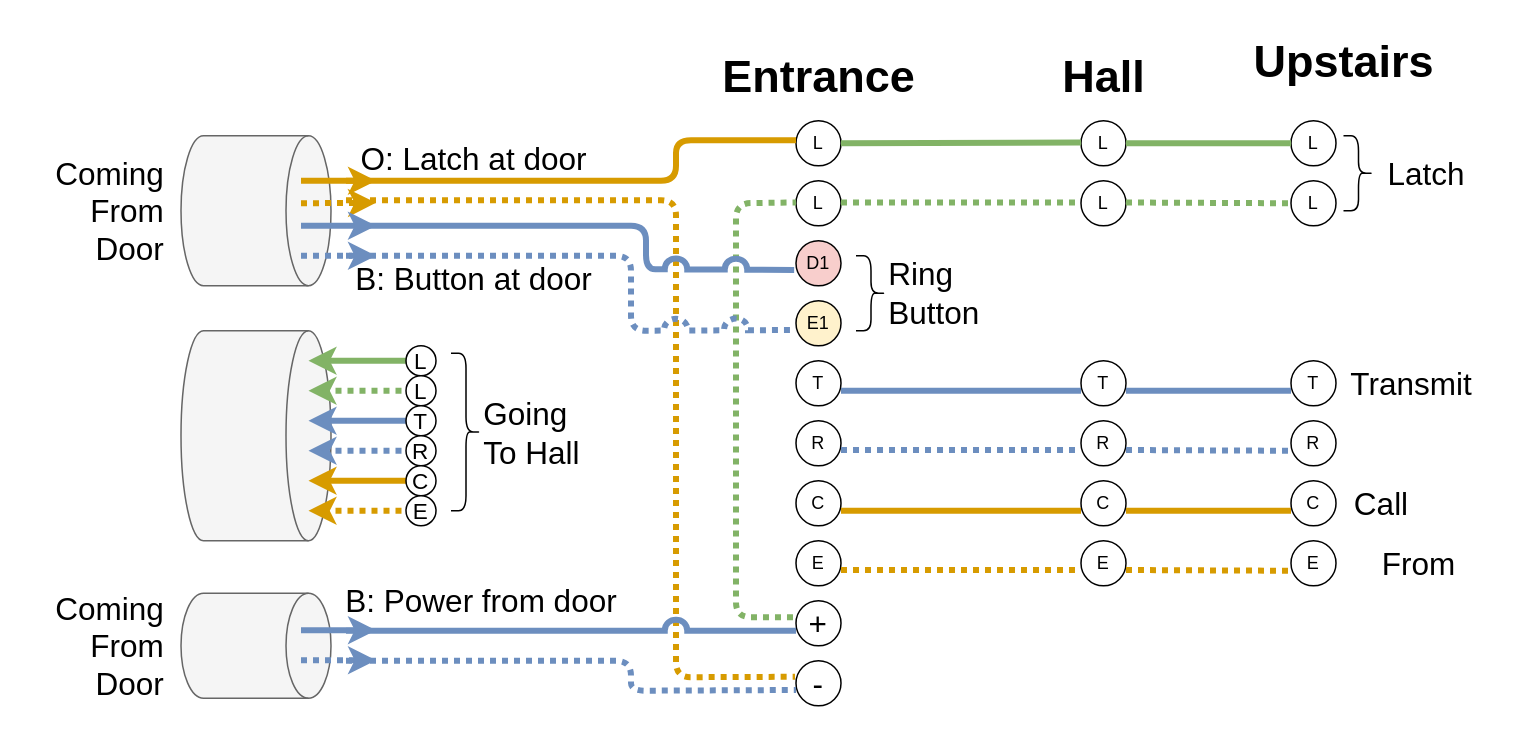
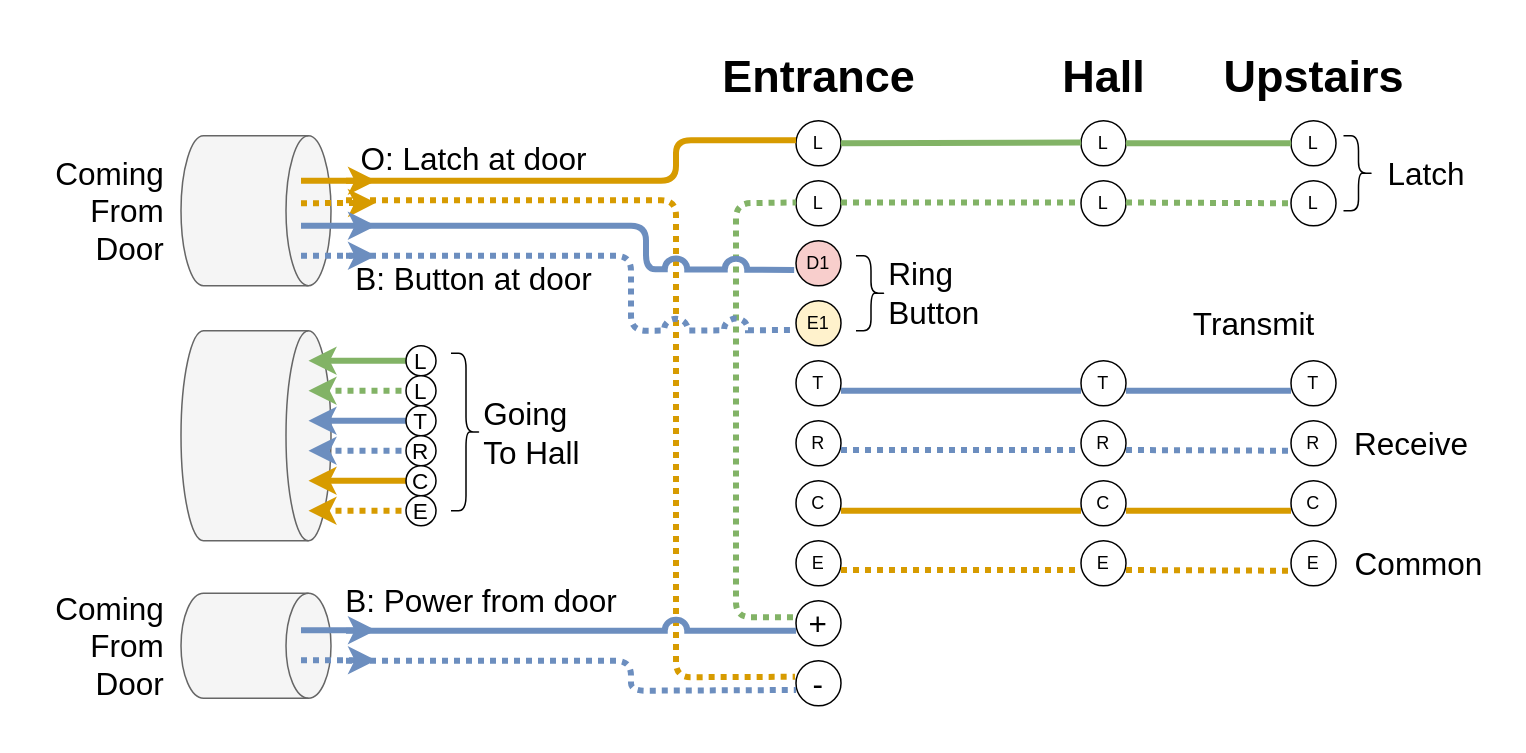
(1343, 61) -> (1313, 76)
(1411, 383) -> (1253, 323)
none -> (1411, 443)
(1381, 503) -> none
(1419, 563) -> (1419, 563)
